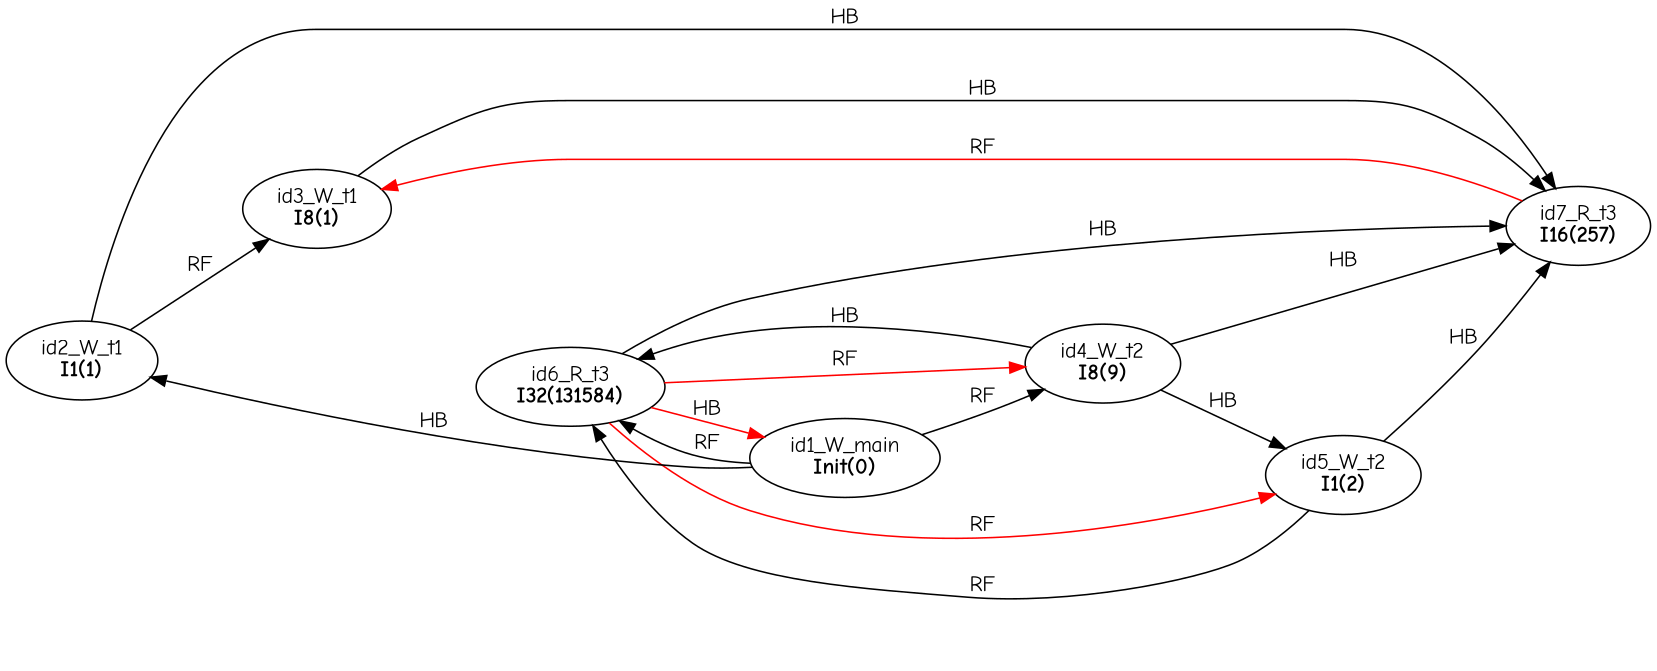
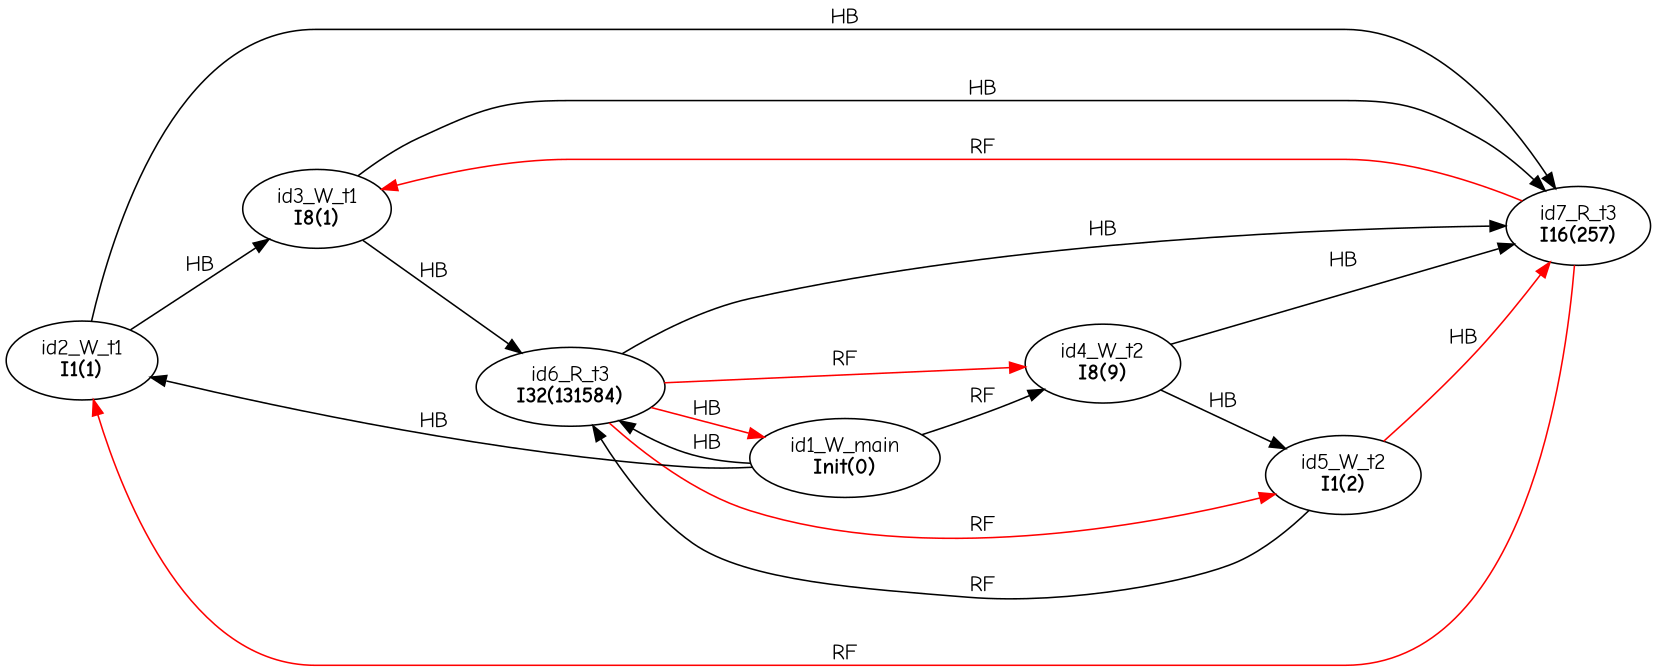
(200, 265) -> (200, 265)
(841, 327) -> (436, 292)
(1467, 362) -> (1467, 362)
(707, 443) -> (707, 443)
none -> (904, 665)
